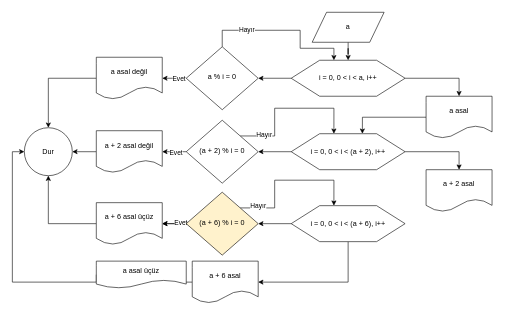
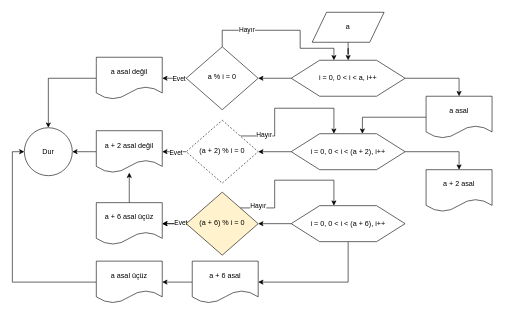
(222, 152) -> (222, 152)
(71, 224) -> (129, 178)
(141, 275) -> (129, 282)
